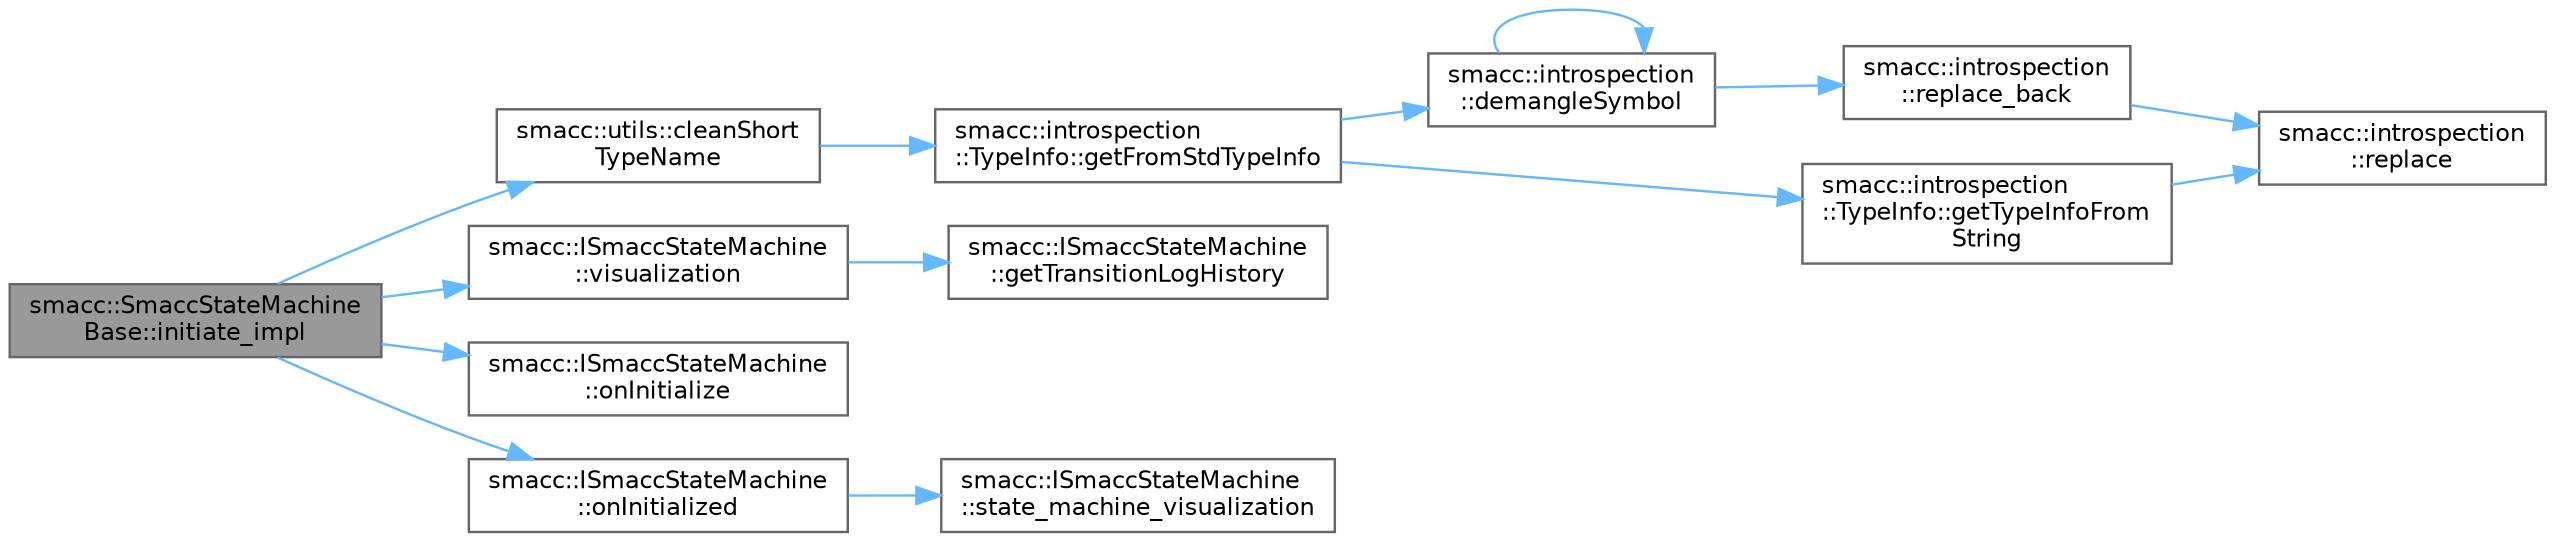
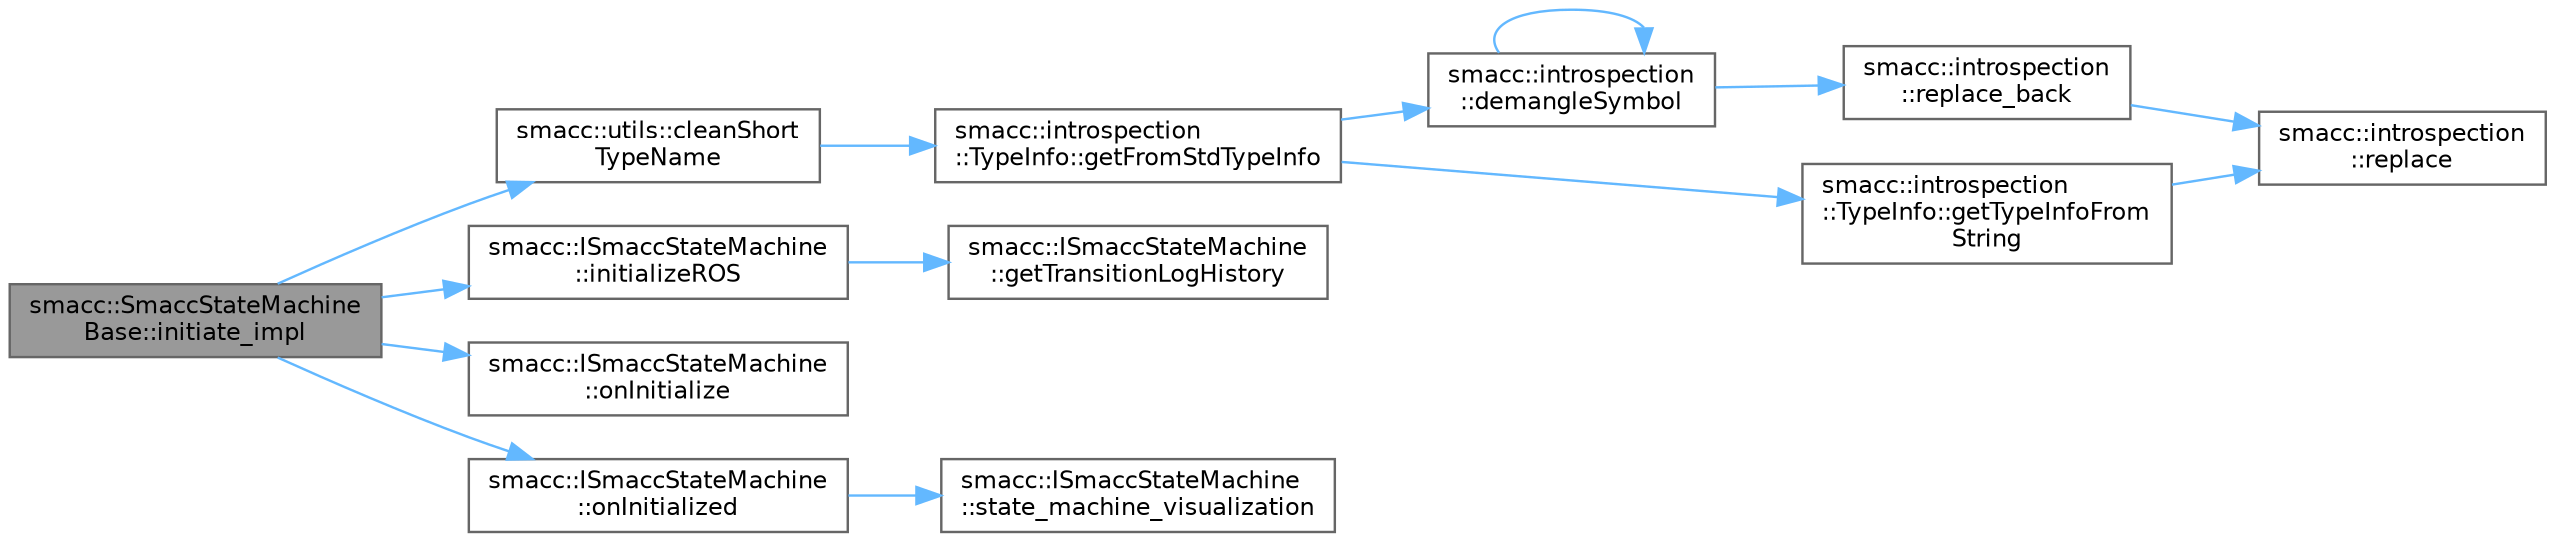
(658, 262) -> (658, 262)
